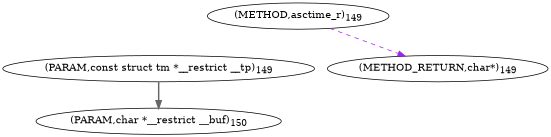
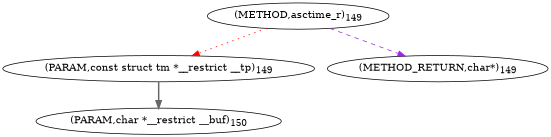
none -> (233, 41)
